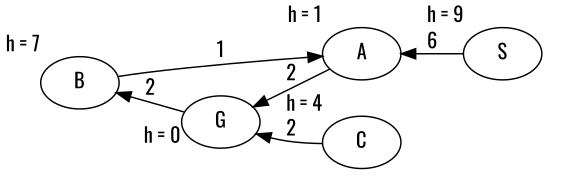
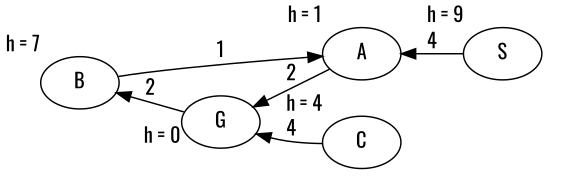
(432, 43) -> (432, 43)
(291, 130) -> (291, 130)
